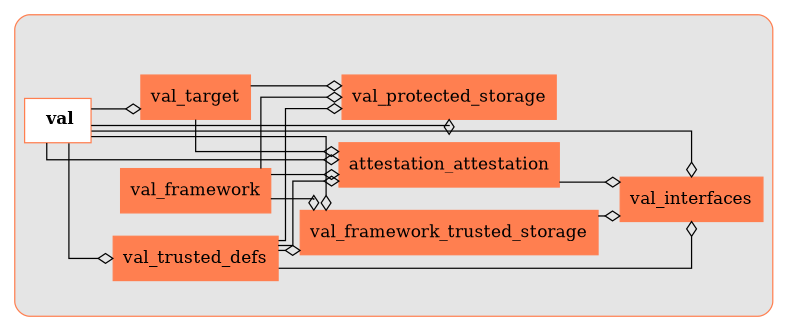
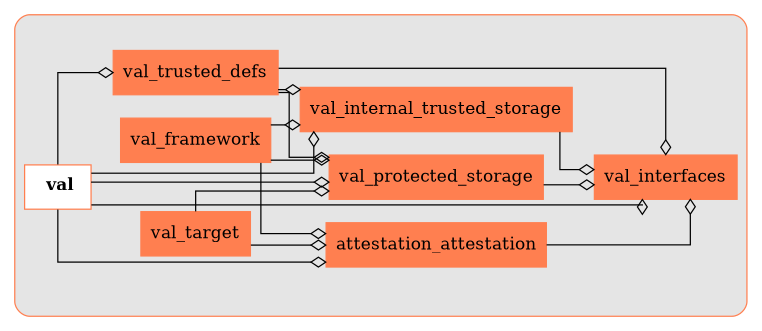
(108, 109) -> none
none -> (561, 185)
(293, 208) -> none
(449, 233) -> (436, 110)
